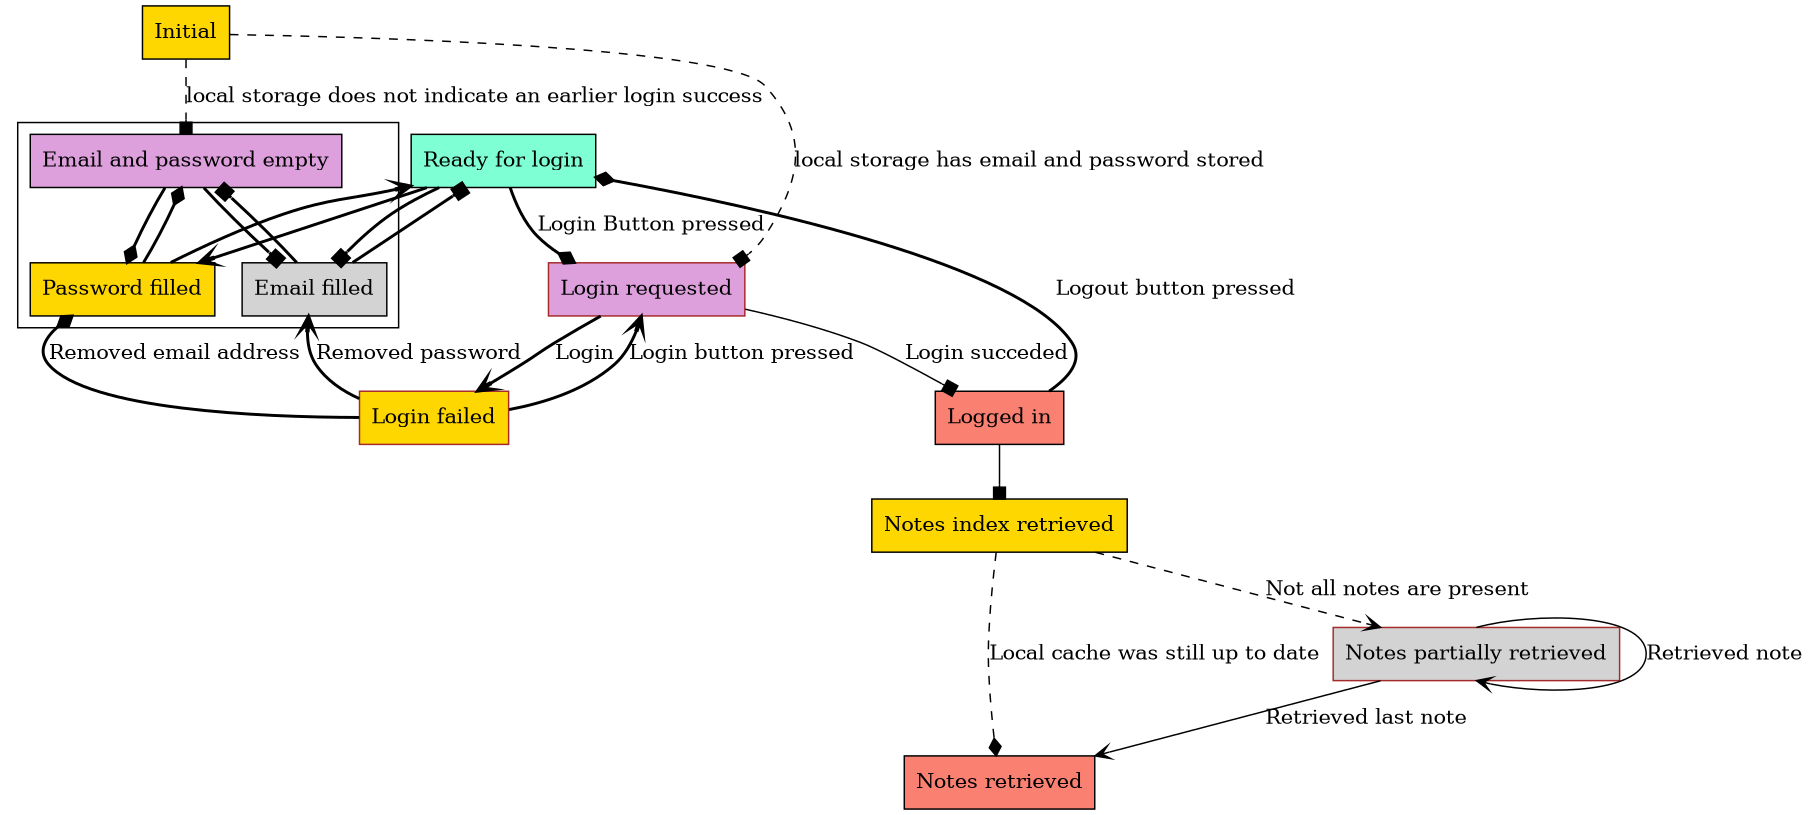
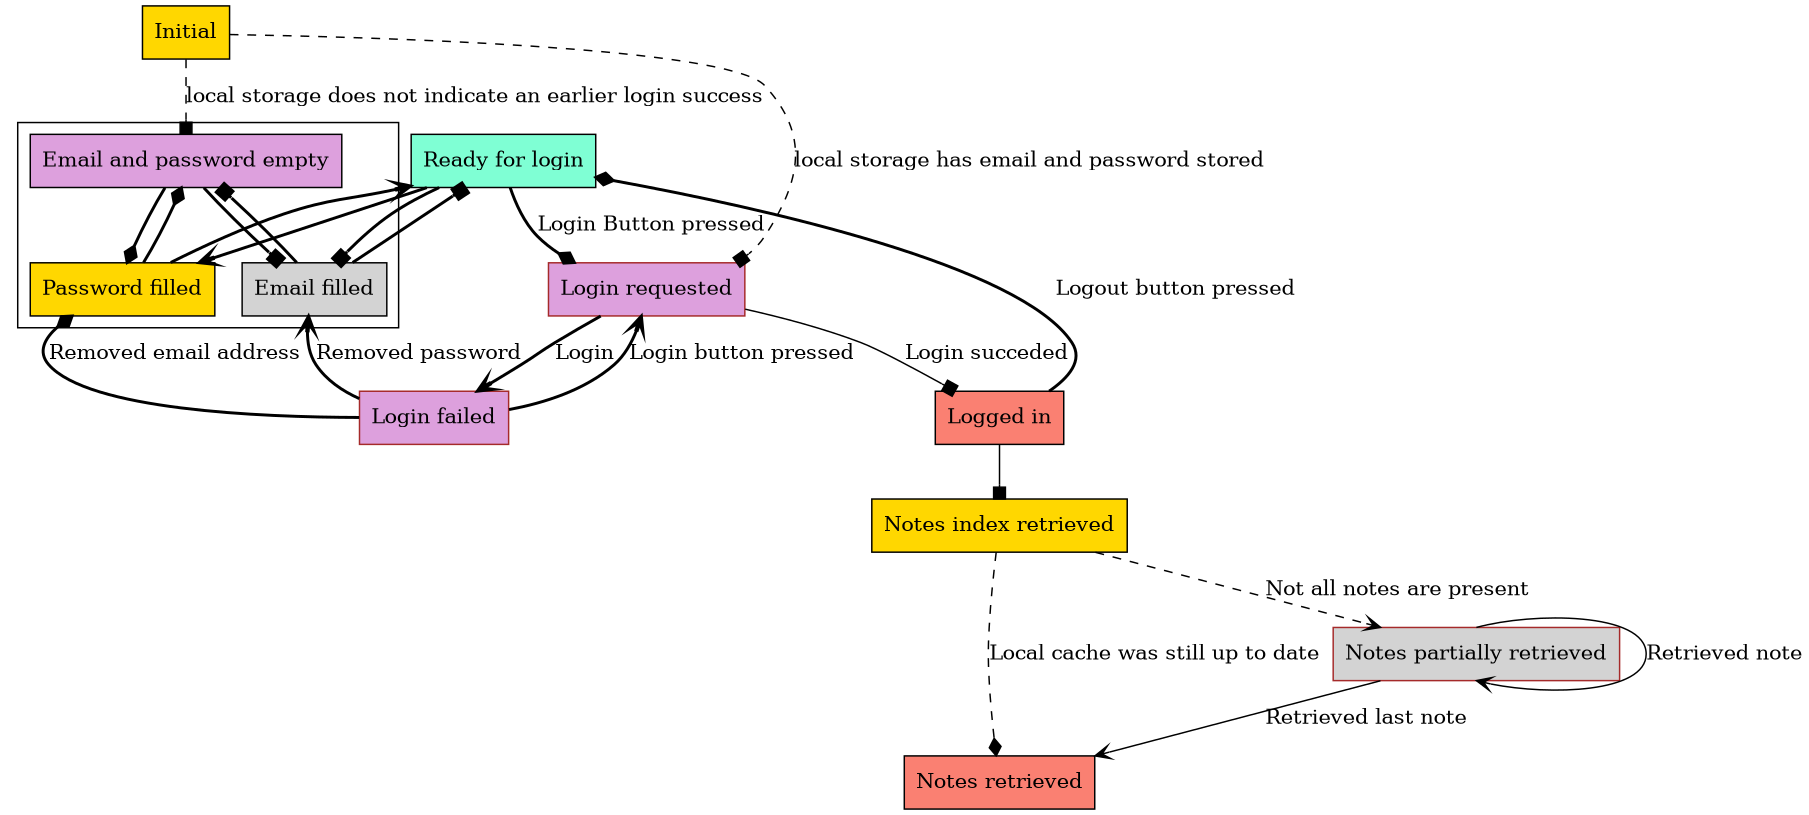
(434, 418) -> (434, 418)
